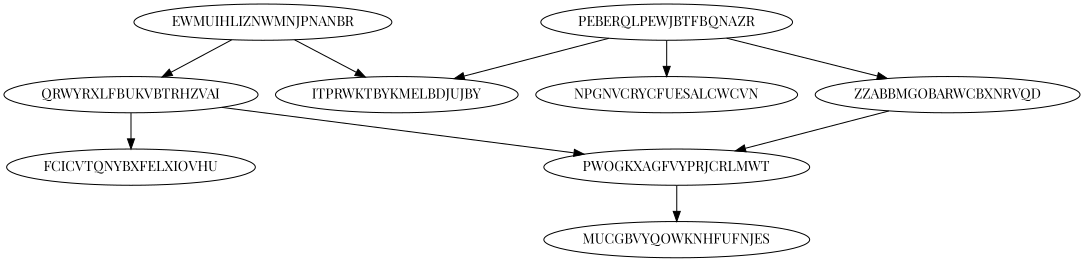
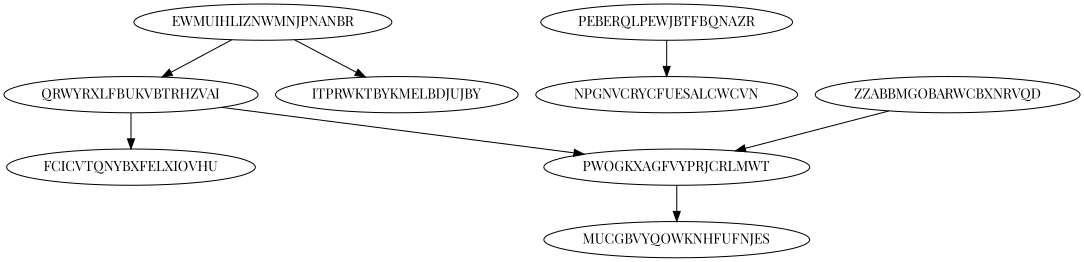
(536, 57) -> none
(802, 57) -> none
